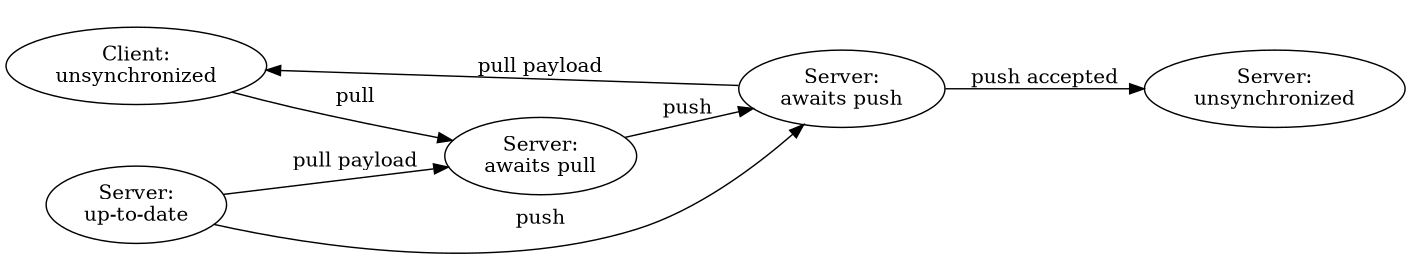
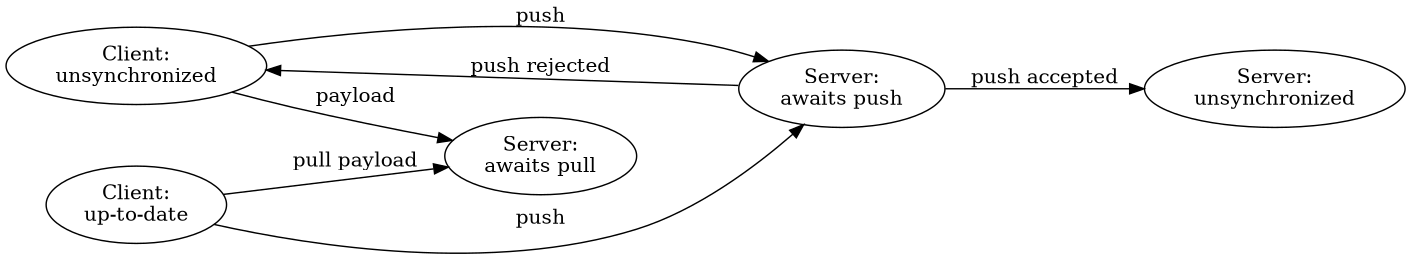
(541, 67) -> (541, 67)
(356, 97) -> (356, 97)
(682, 124) -> (503, 27)
(136, 205) -> (136, 205)
